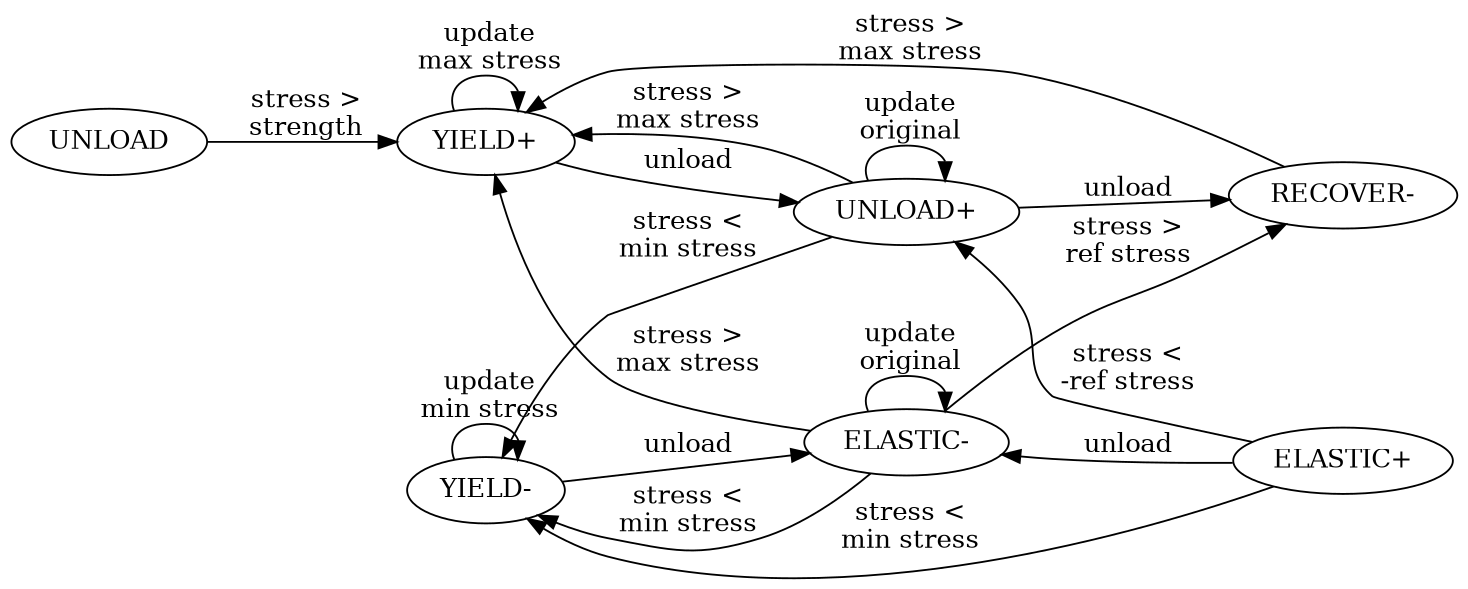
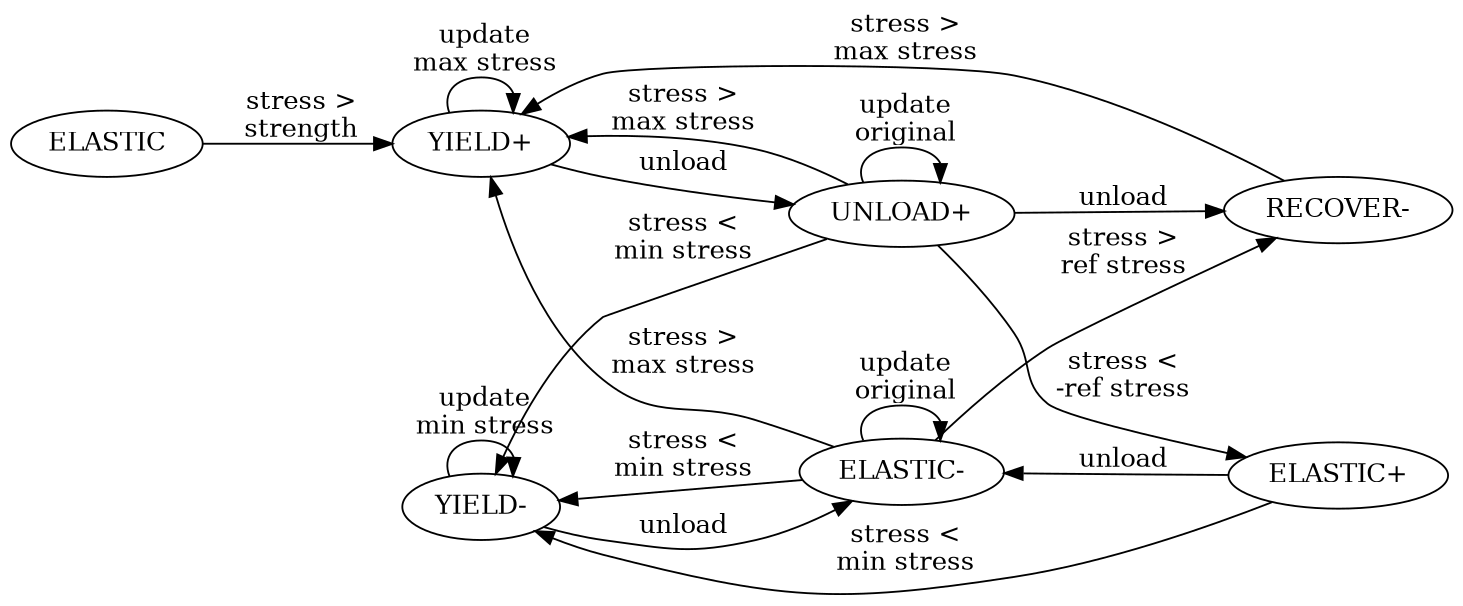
(109, 142) -> (107, 144)
(1068, 401) -> (1044, 401)
